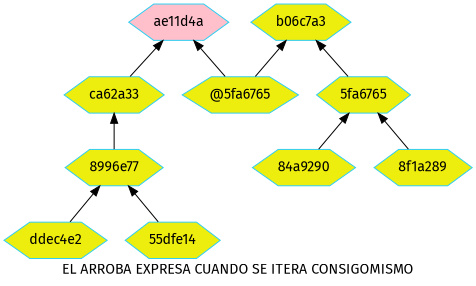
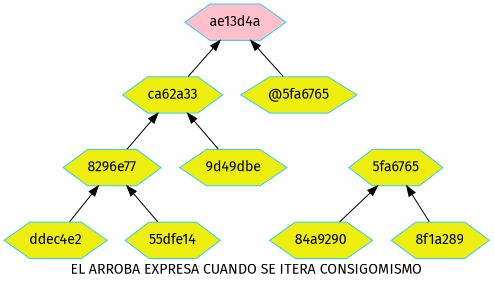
(179, 22) -> (235, 22)
(301, 22) -> none
(114, 168) -> (112, 168)
none -> (233, 168)
